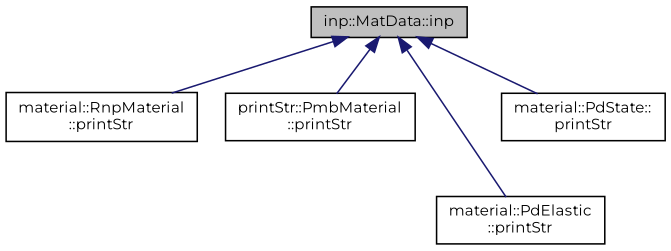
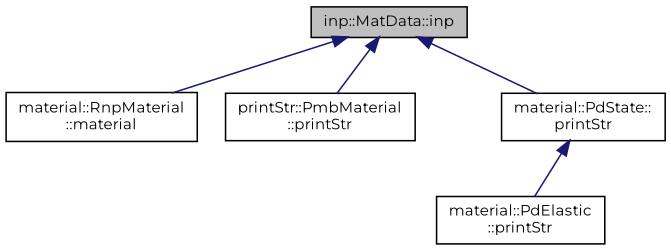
(102, 117) -> (102, 117)
(457, 124) -> (548, 175)
